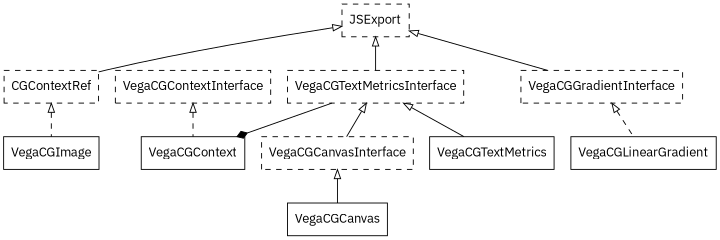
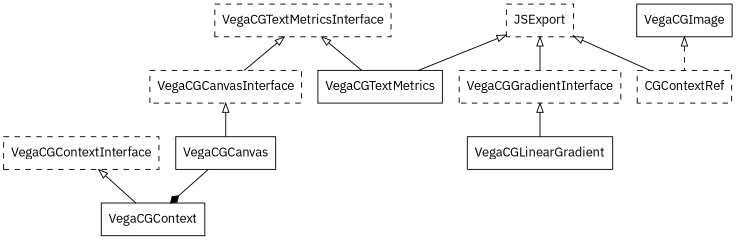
(376, 58) -> (458, 54)
(290, 118) -> (193, 183)
(625, 124) -> (540, 125)
(51, 125) -> (684, 58)
(193, 125) -> (121, 189)
